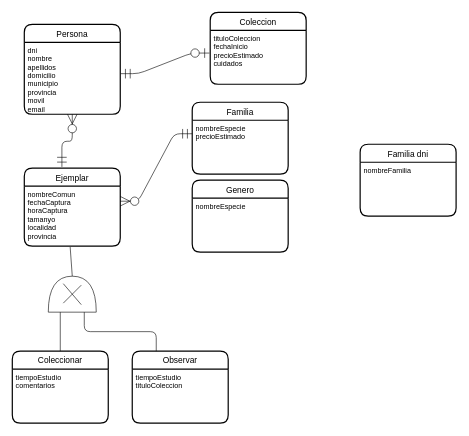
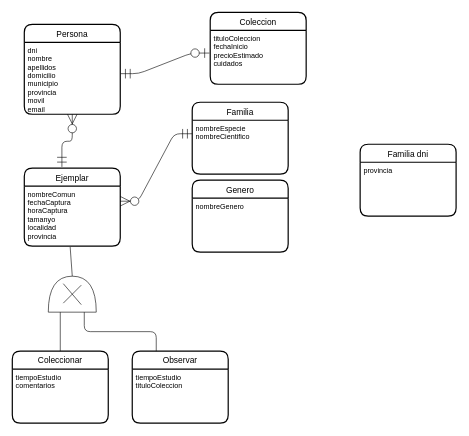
(221, 128) -> (221, 128)
(387, 170) -> (380, 170)
(221, 206) -> (220, 206)
